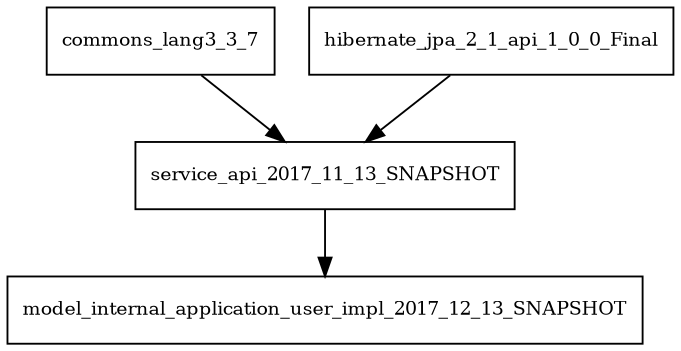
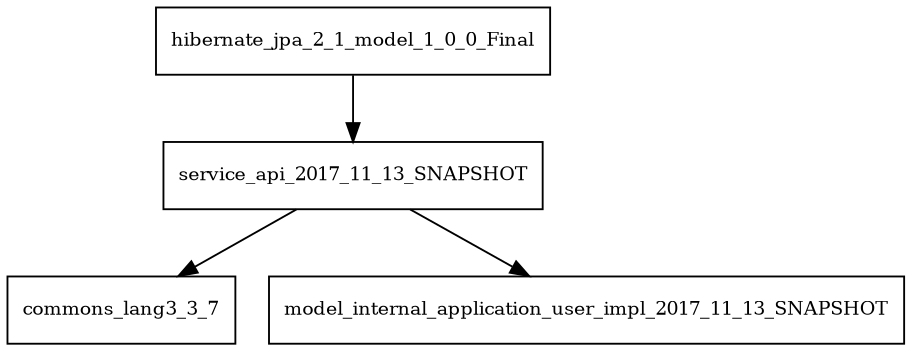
(491, 41) -> (353, 41)
(236, 103) -> (246, 238)
(325, 310) -> (587, 310)
